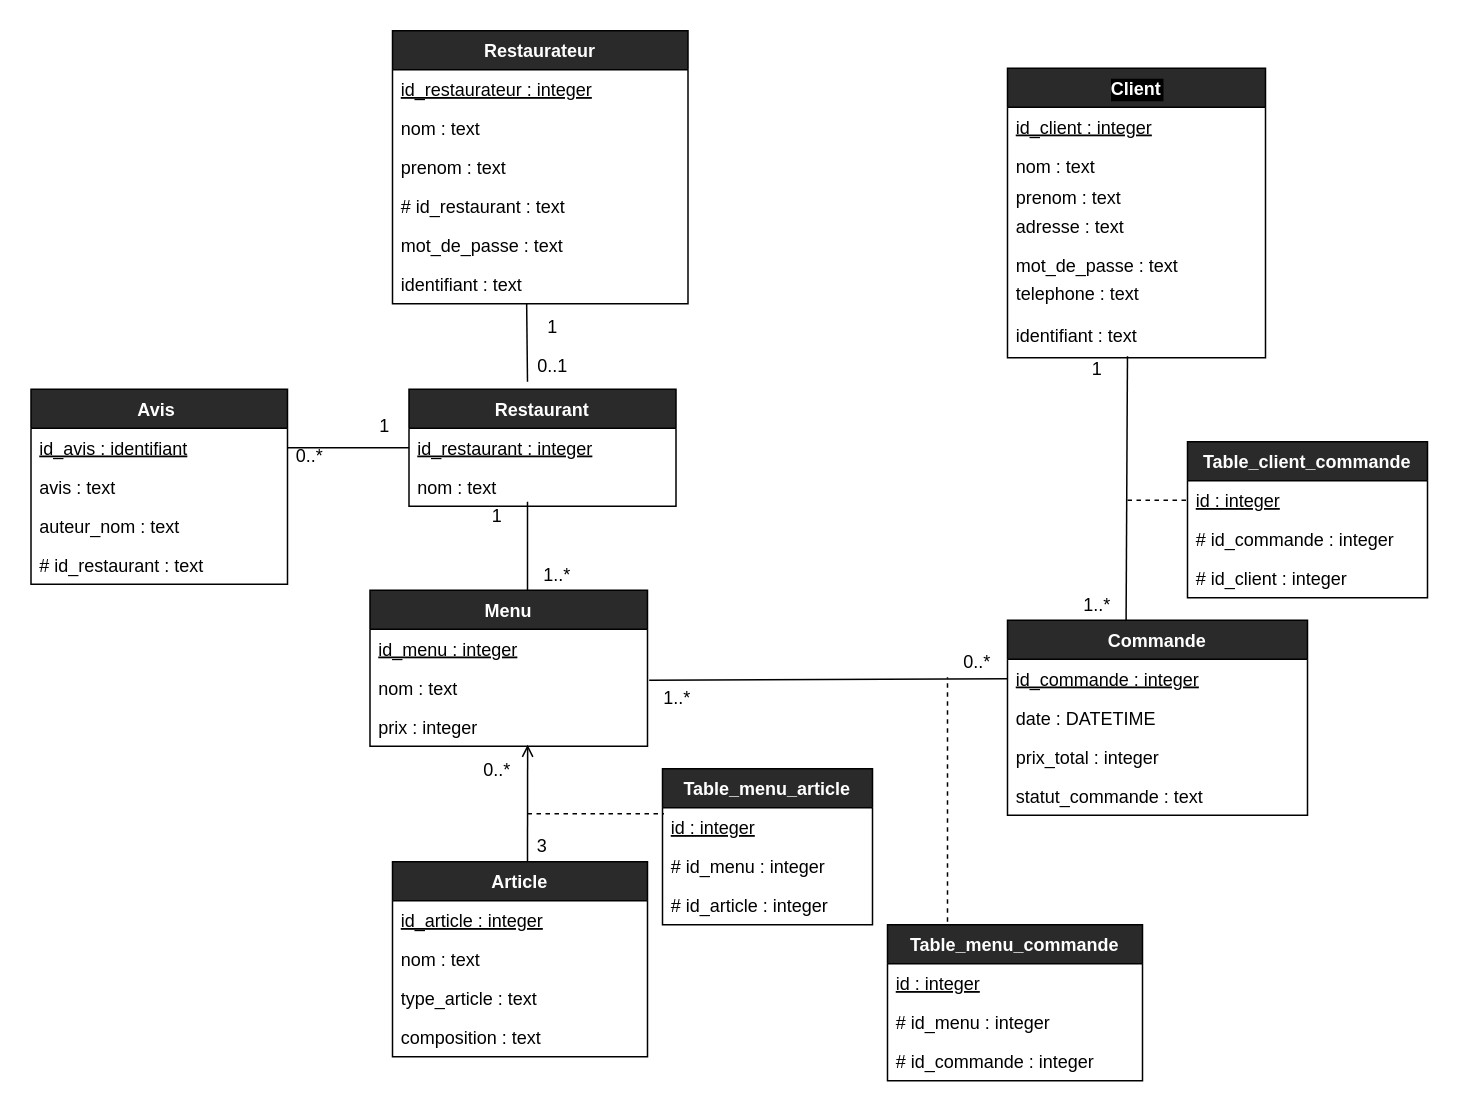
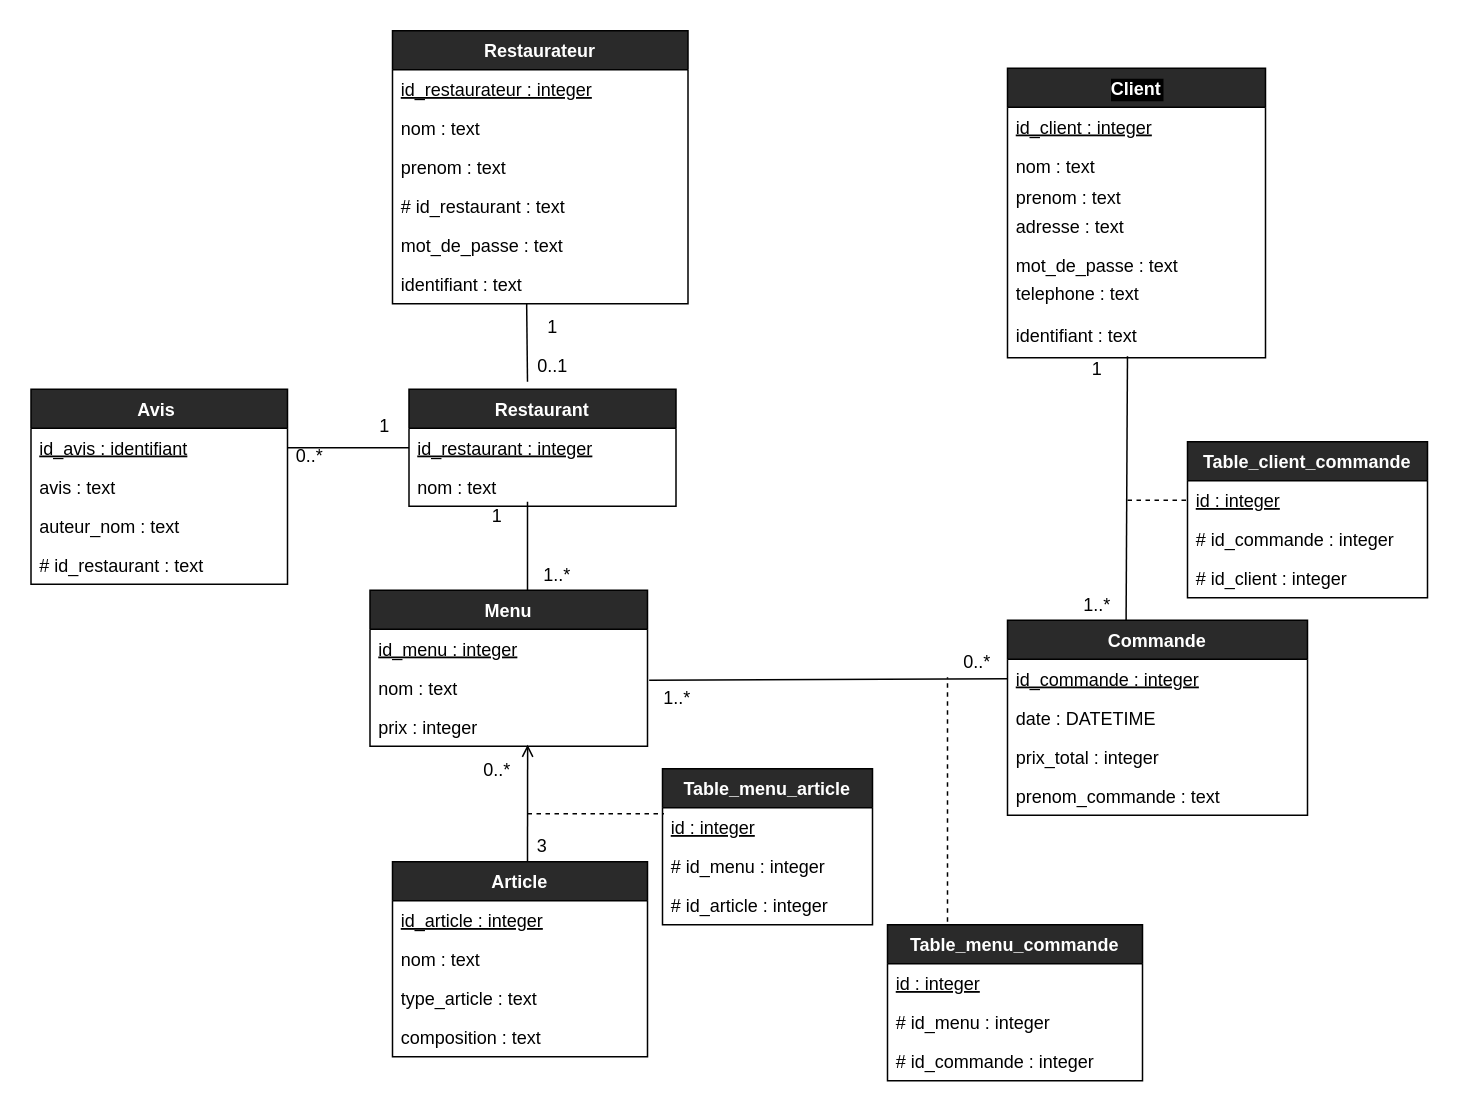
(1119, 797) -> (1119, 797)
